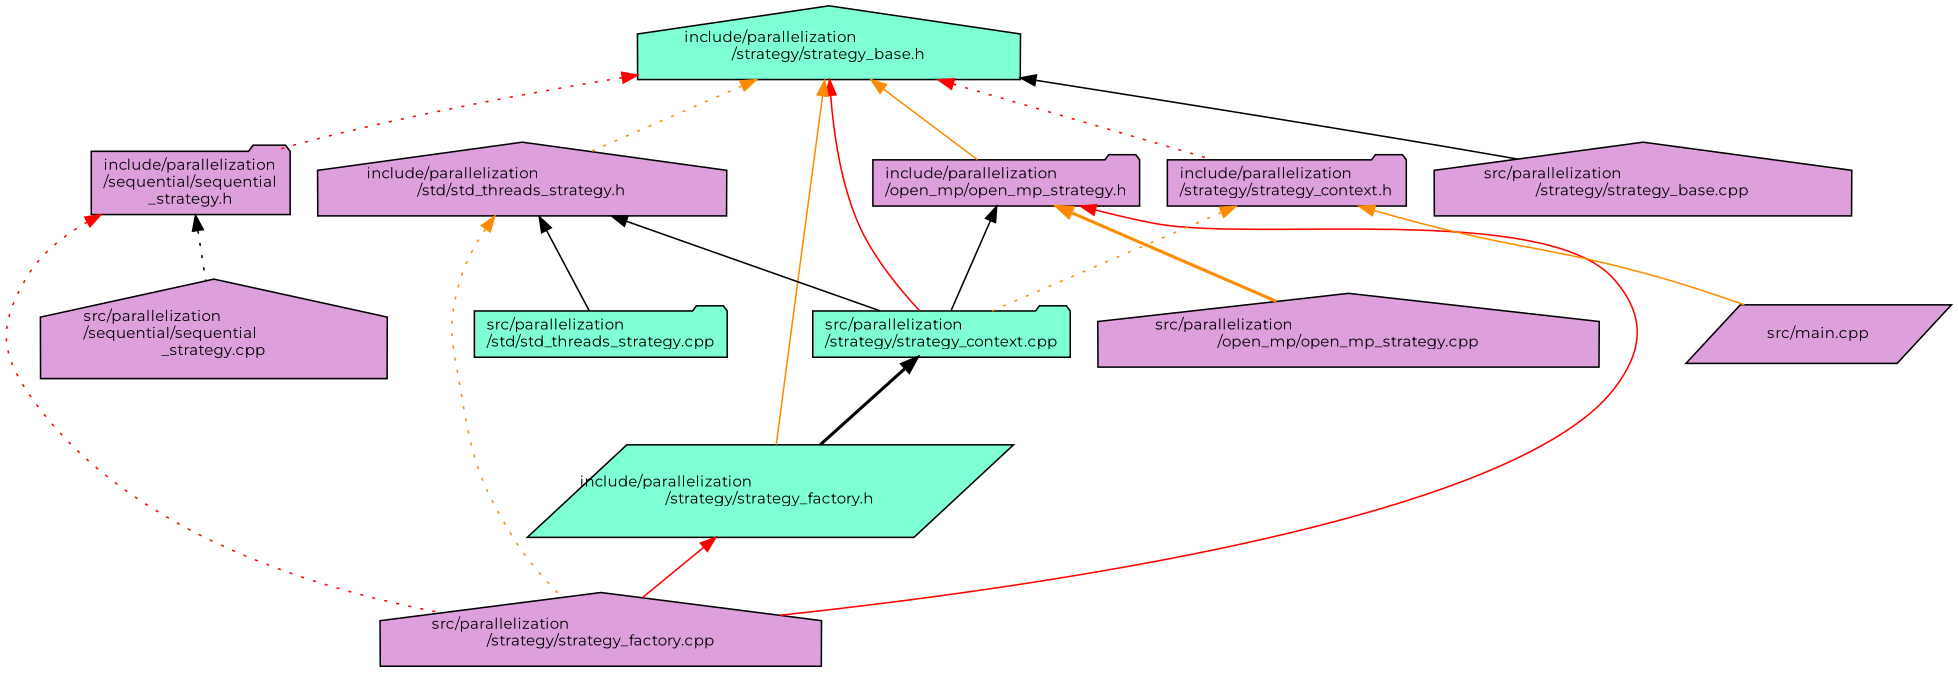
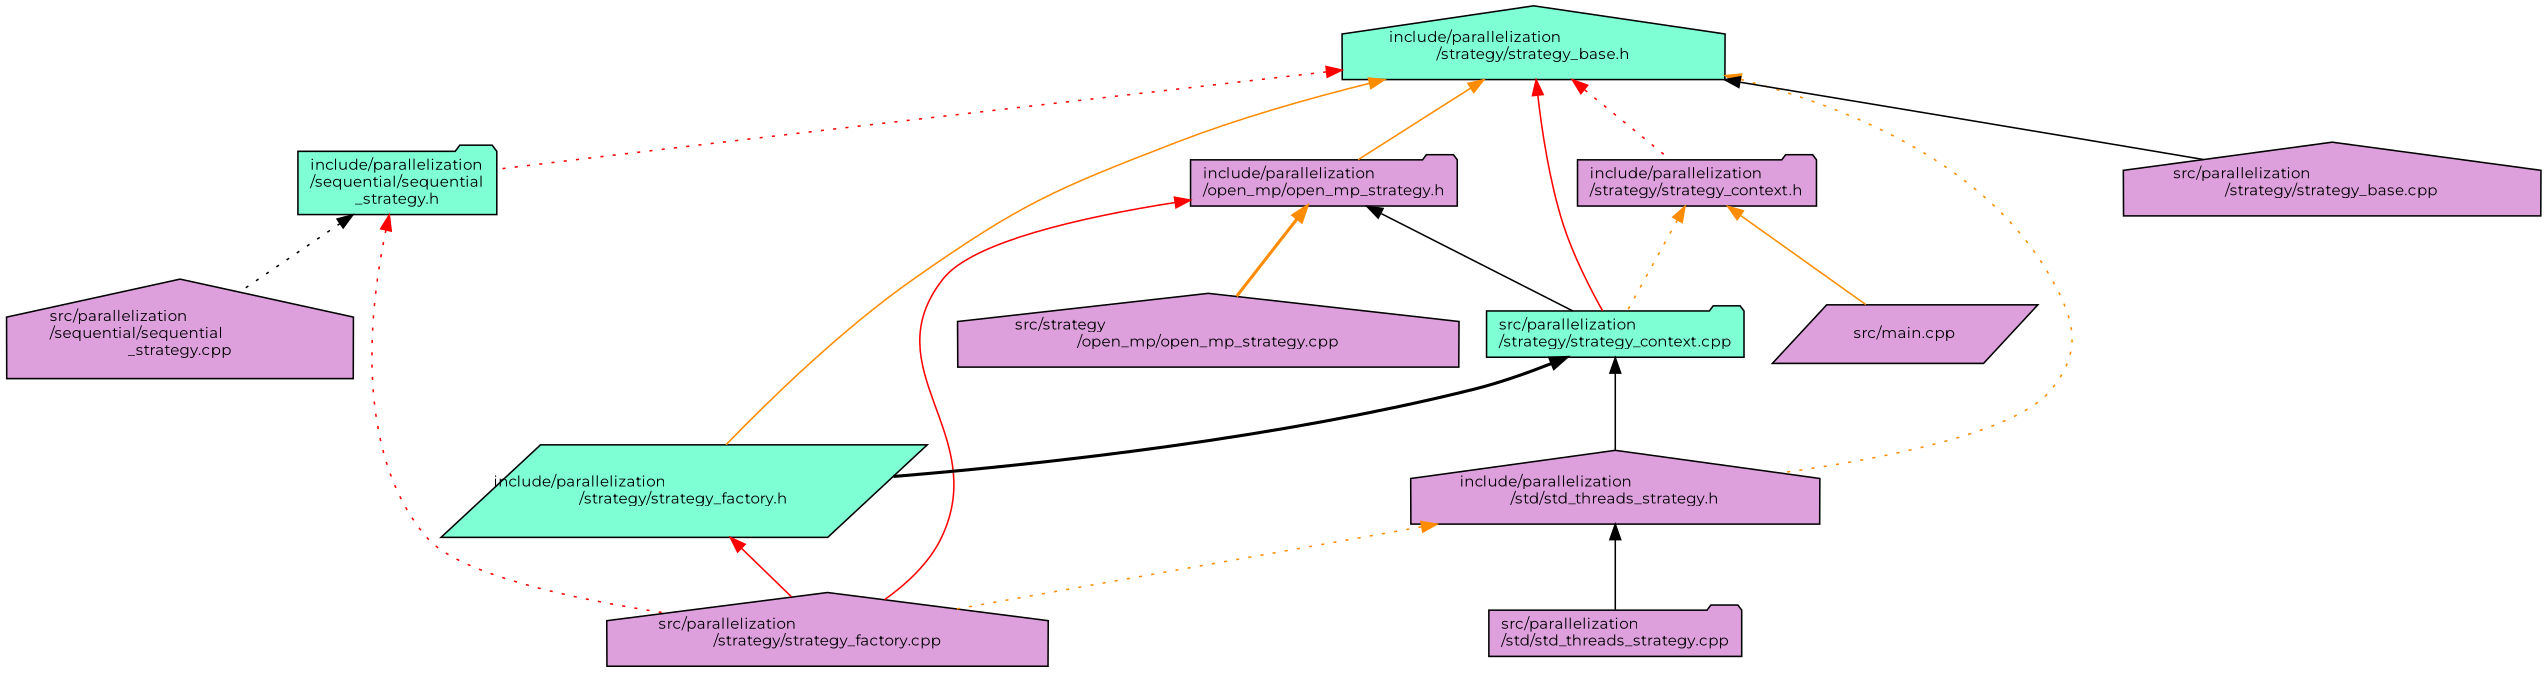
(191, 183) -> (397, 183)
(753, 266) -> (1615, 412)
(601, 334) -> (1615, 633)
(1348, 334) -> (1208, 334)
